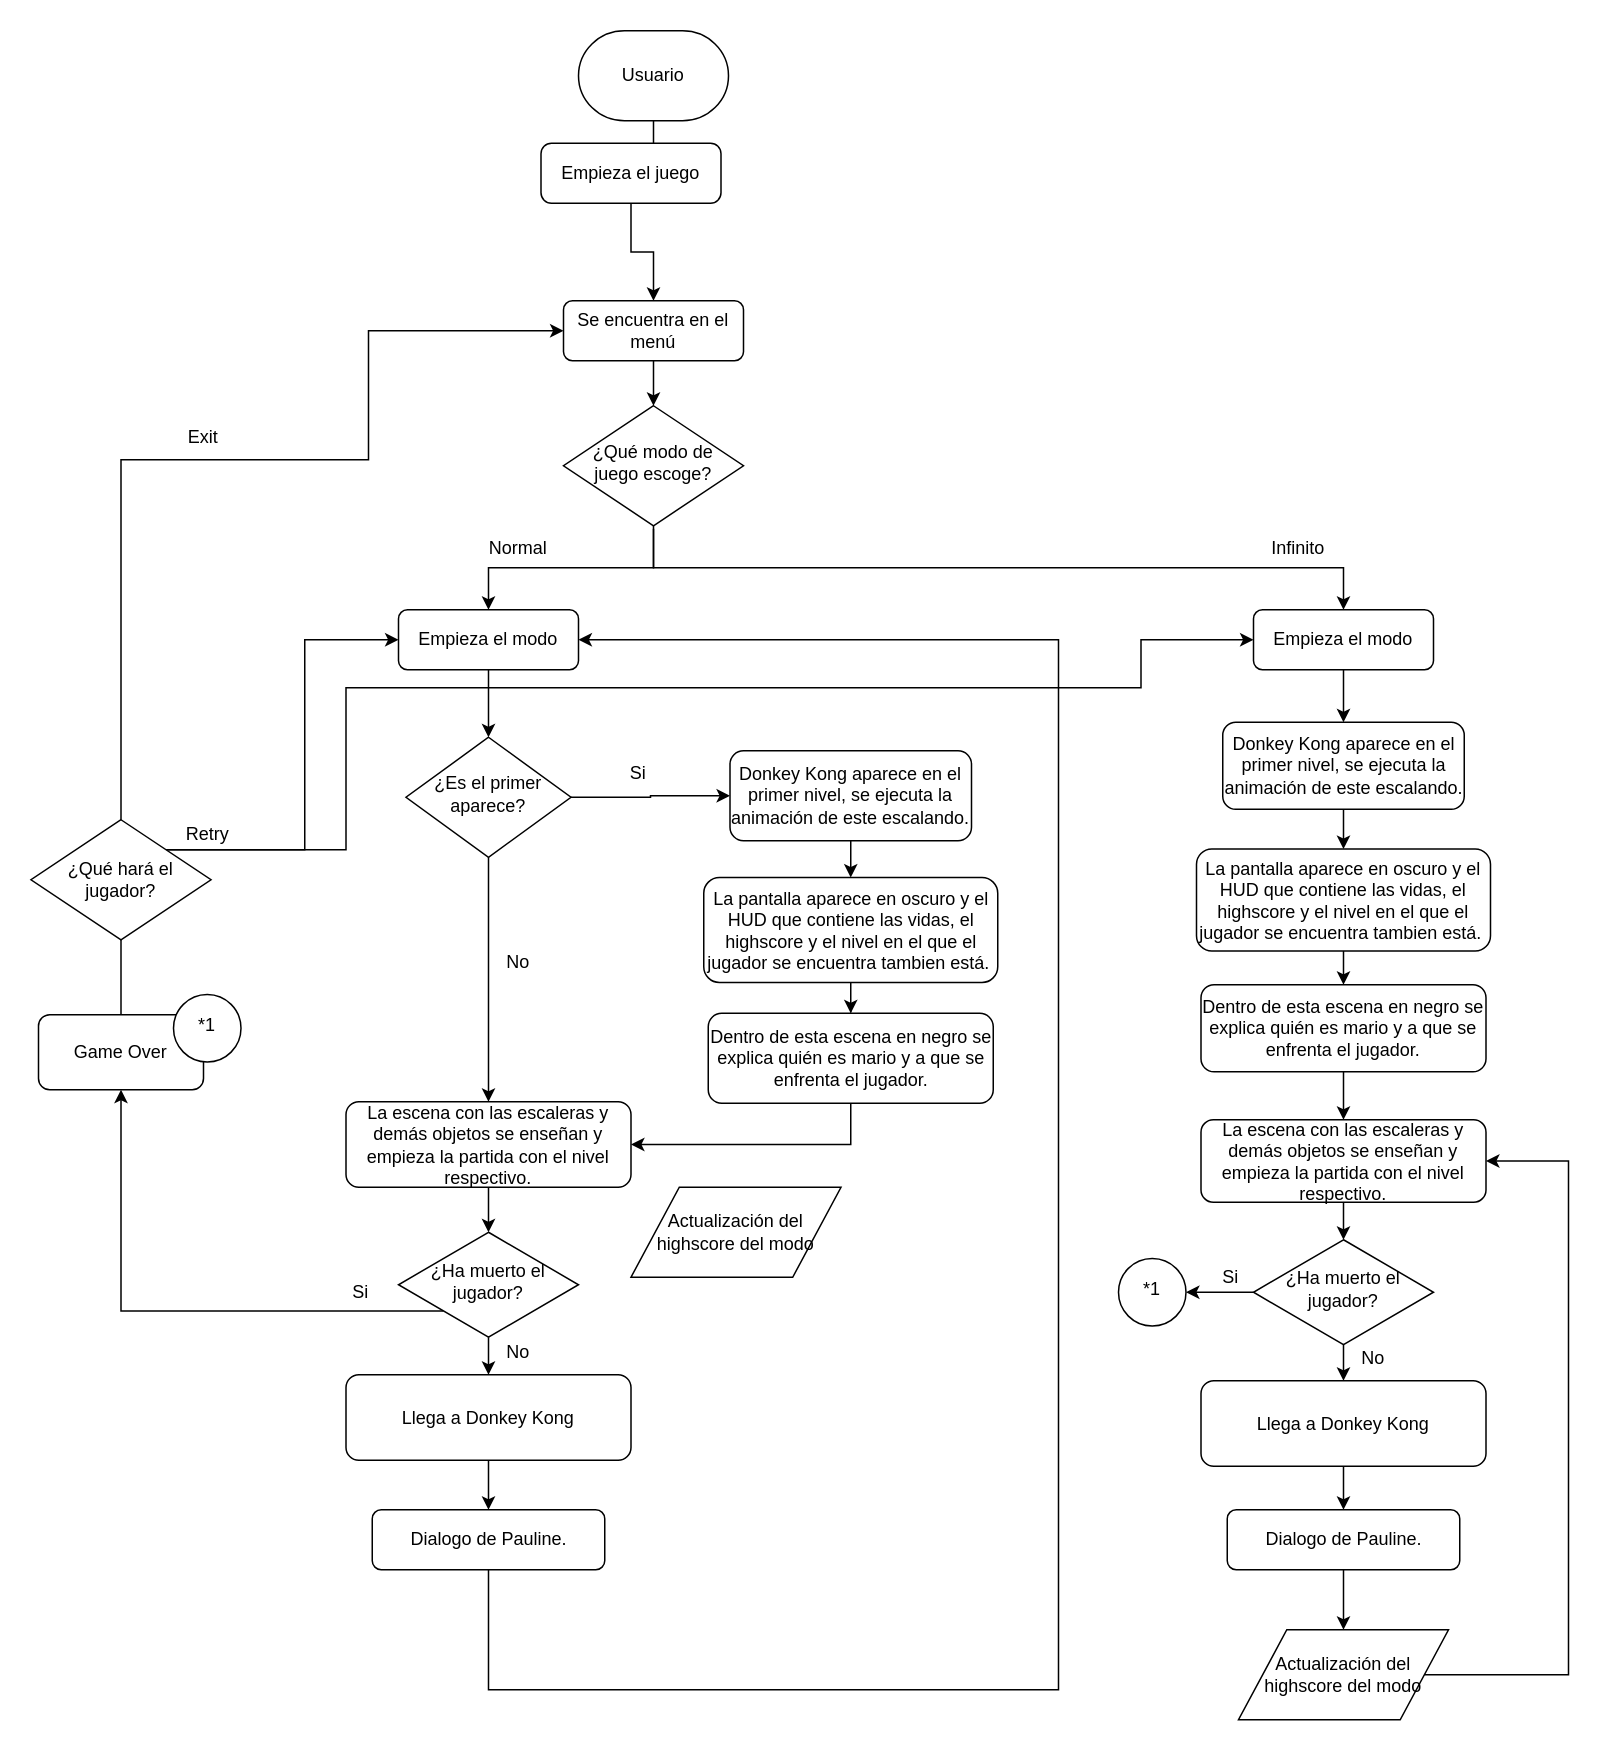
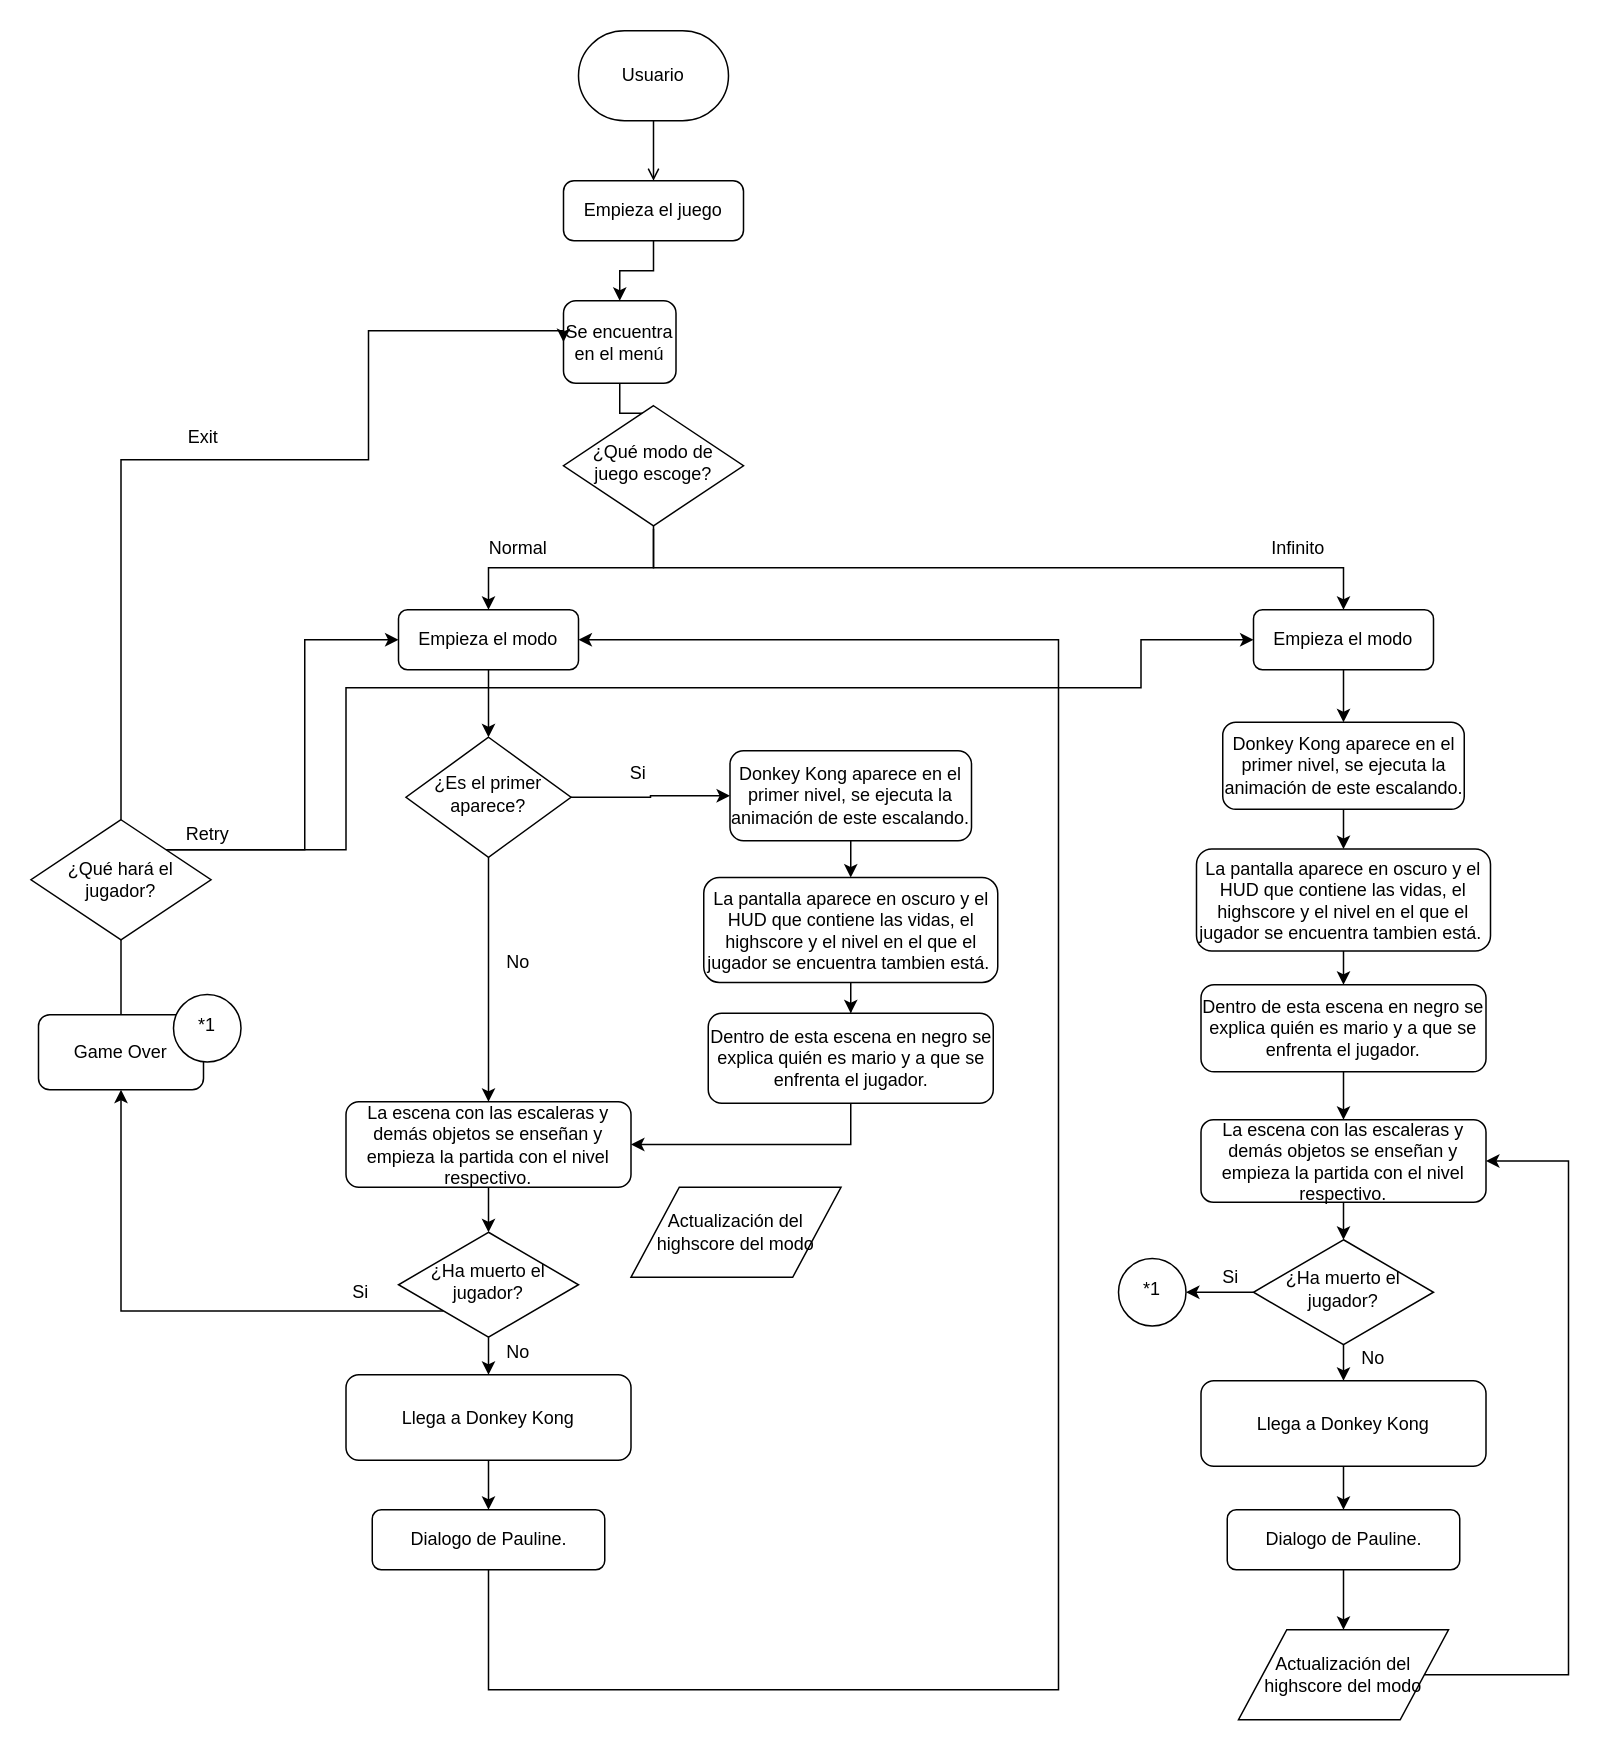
(631, 173) -> (653, 211)
(653, 331) -> (620, 342)
